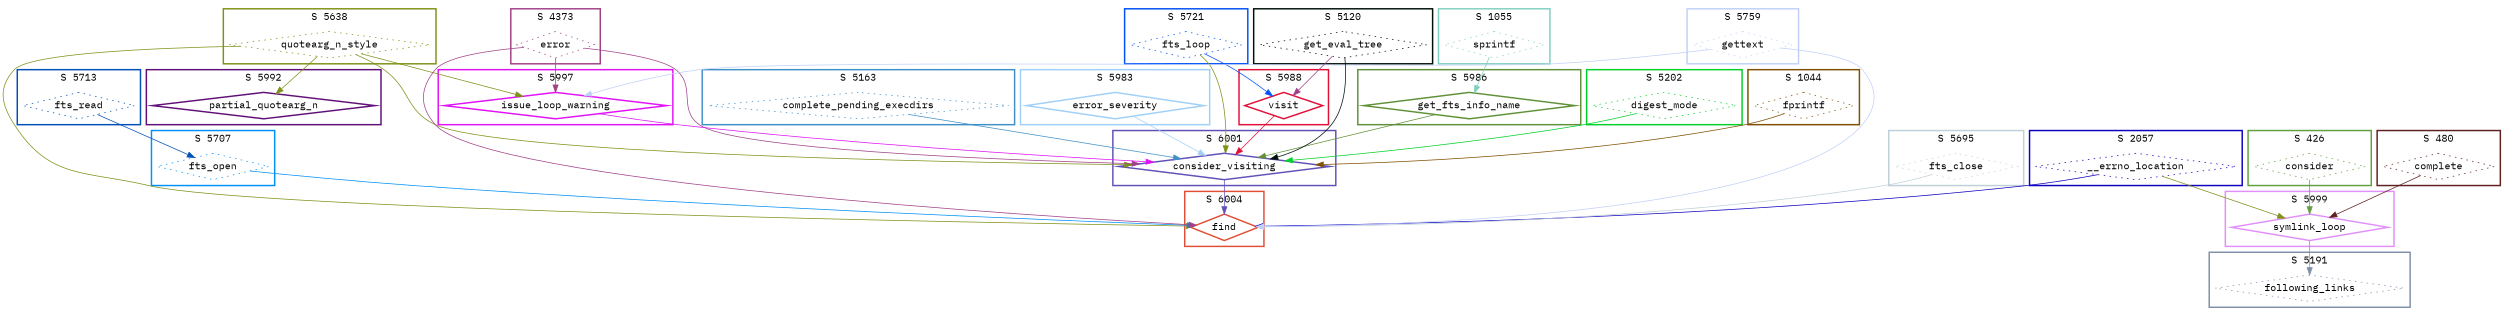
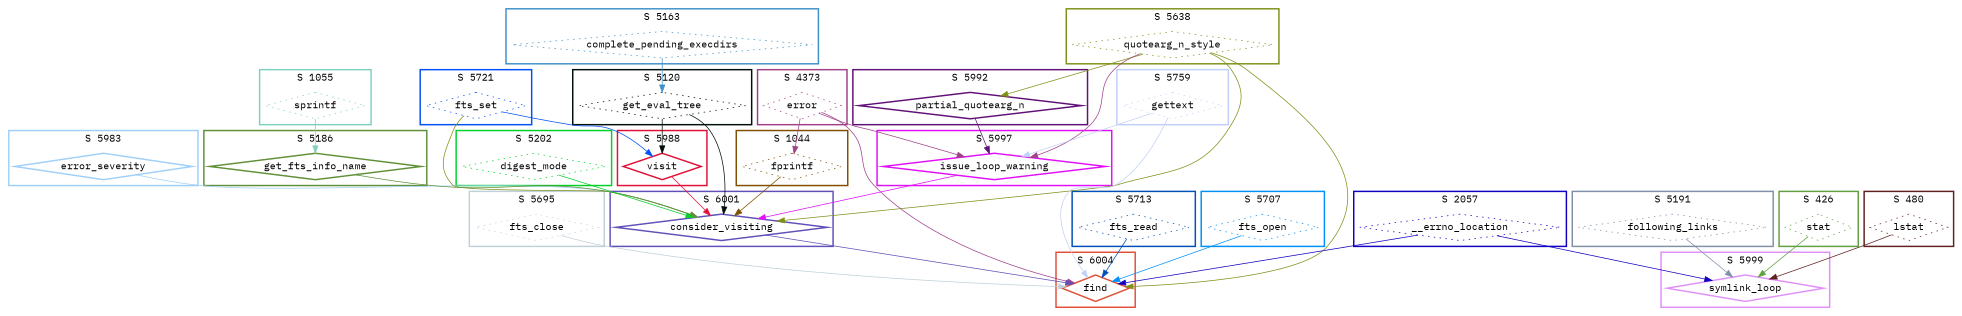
(1186, 45) -> (476, 106)
(1314, 75) -> (662, 135)
(446, 76) -> (1099, 112)
(1469, 78) -> (315, 139)
(142, 134) -> (1115, 257)
none -> (982, 135)
(1041, 136) -> (662, 74)
(836, 149) -> (797, 135)
(2310, 166) -> (1819, 227)
(2439, 166) -> (1909, 227)
(2220, 196) -> (1601, 257)
(2310, 257) -> (1708, 257)
